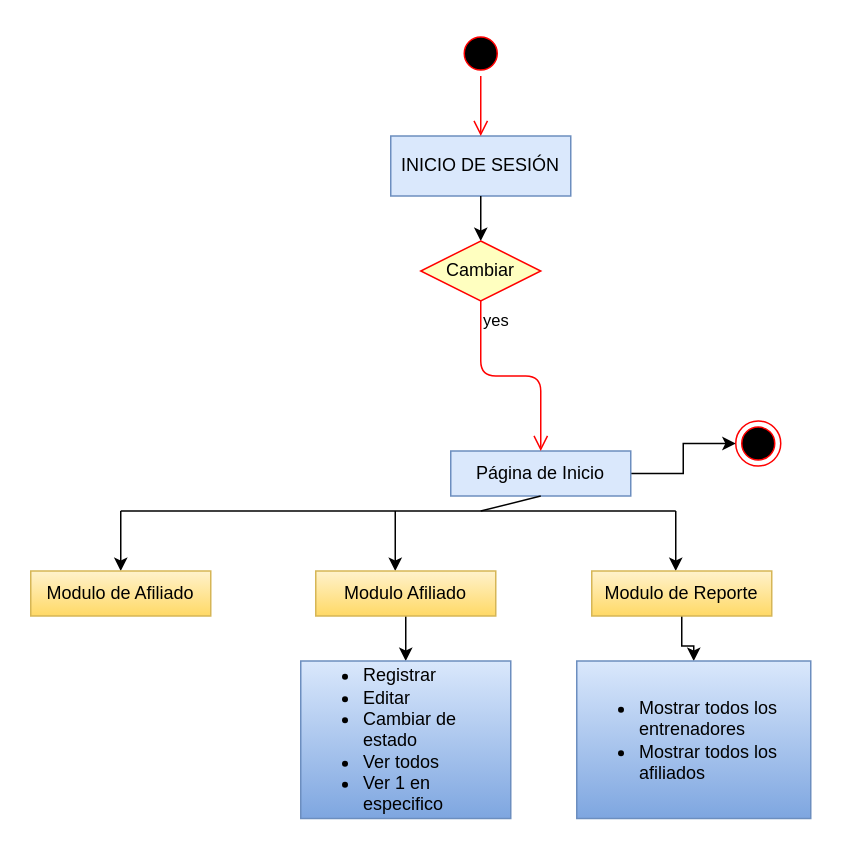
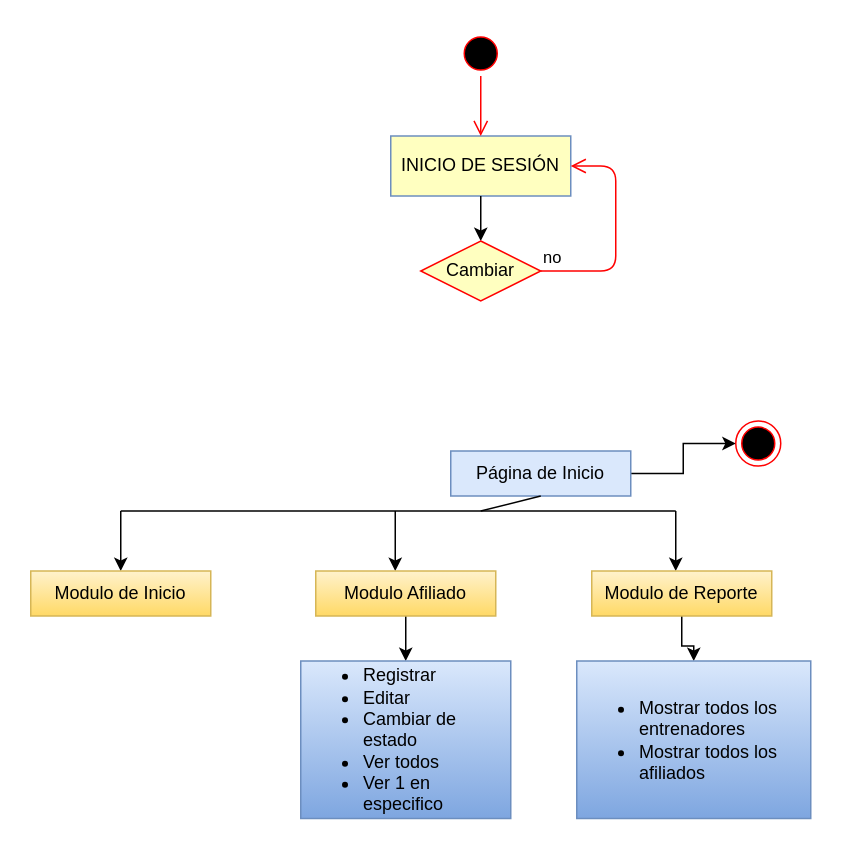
(481, 166) -> (481, 166)
none -> (616, 236)
(509, 376) -> none
(121, 593) -> (121, 593)
